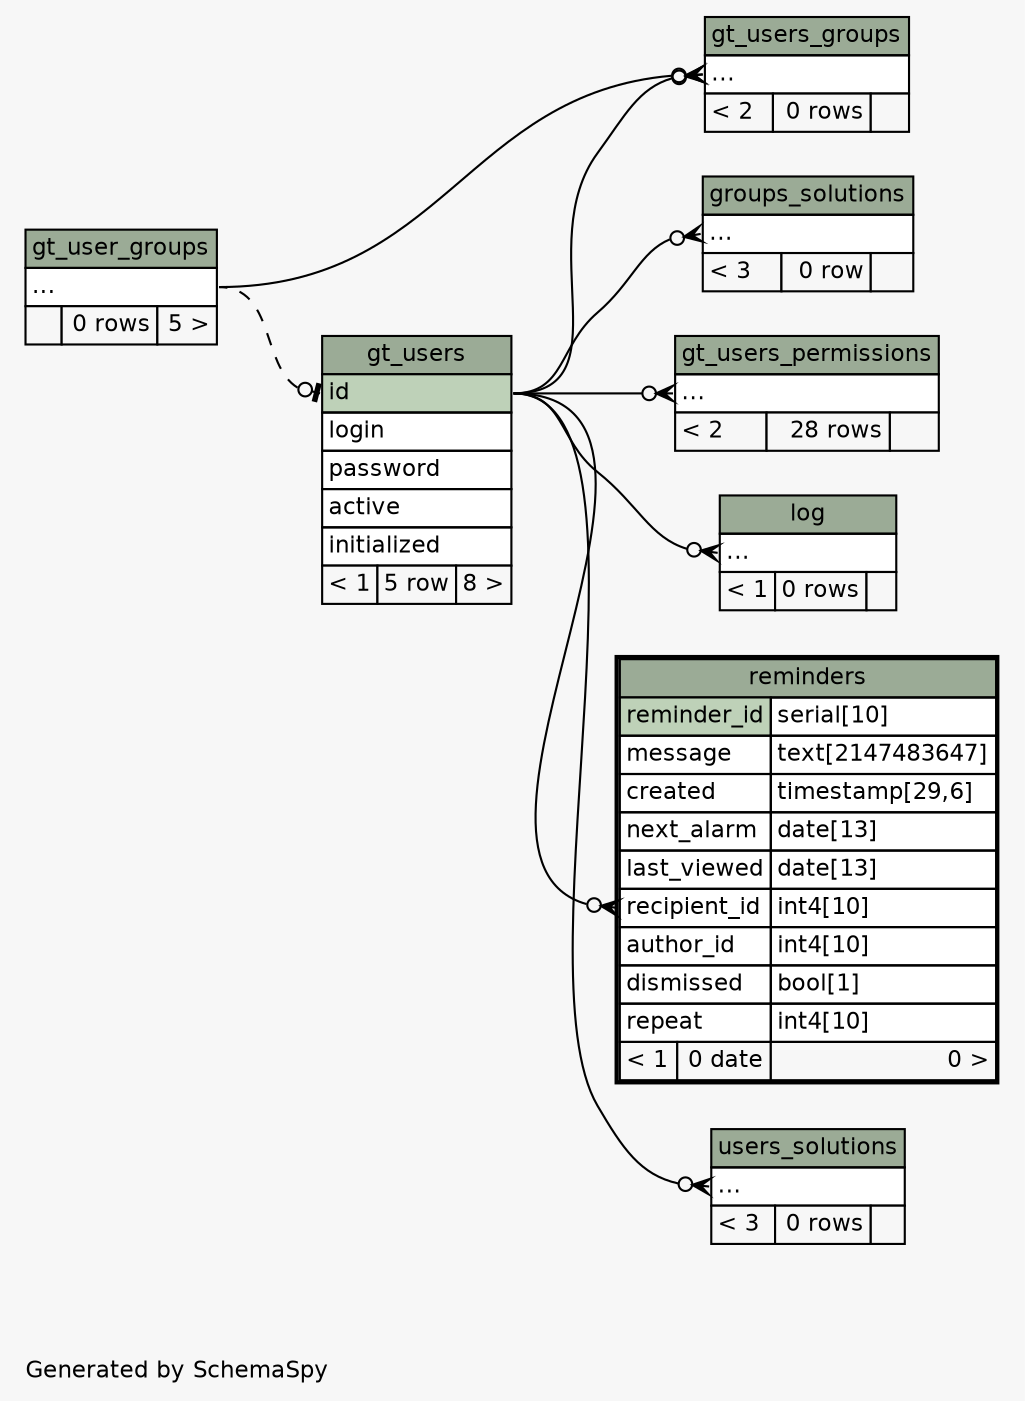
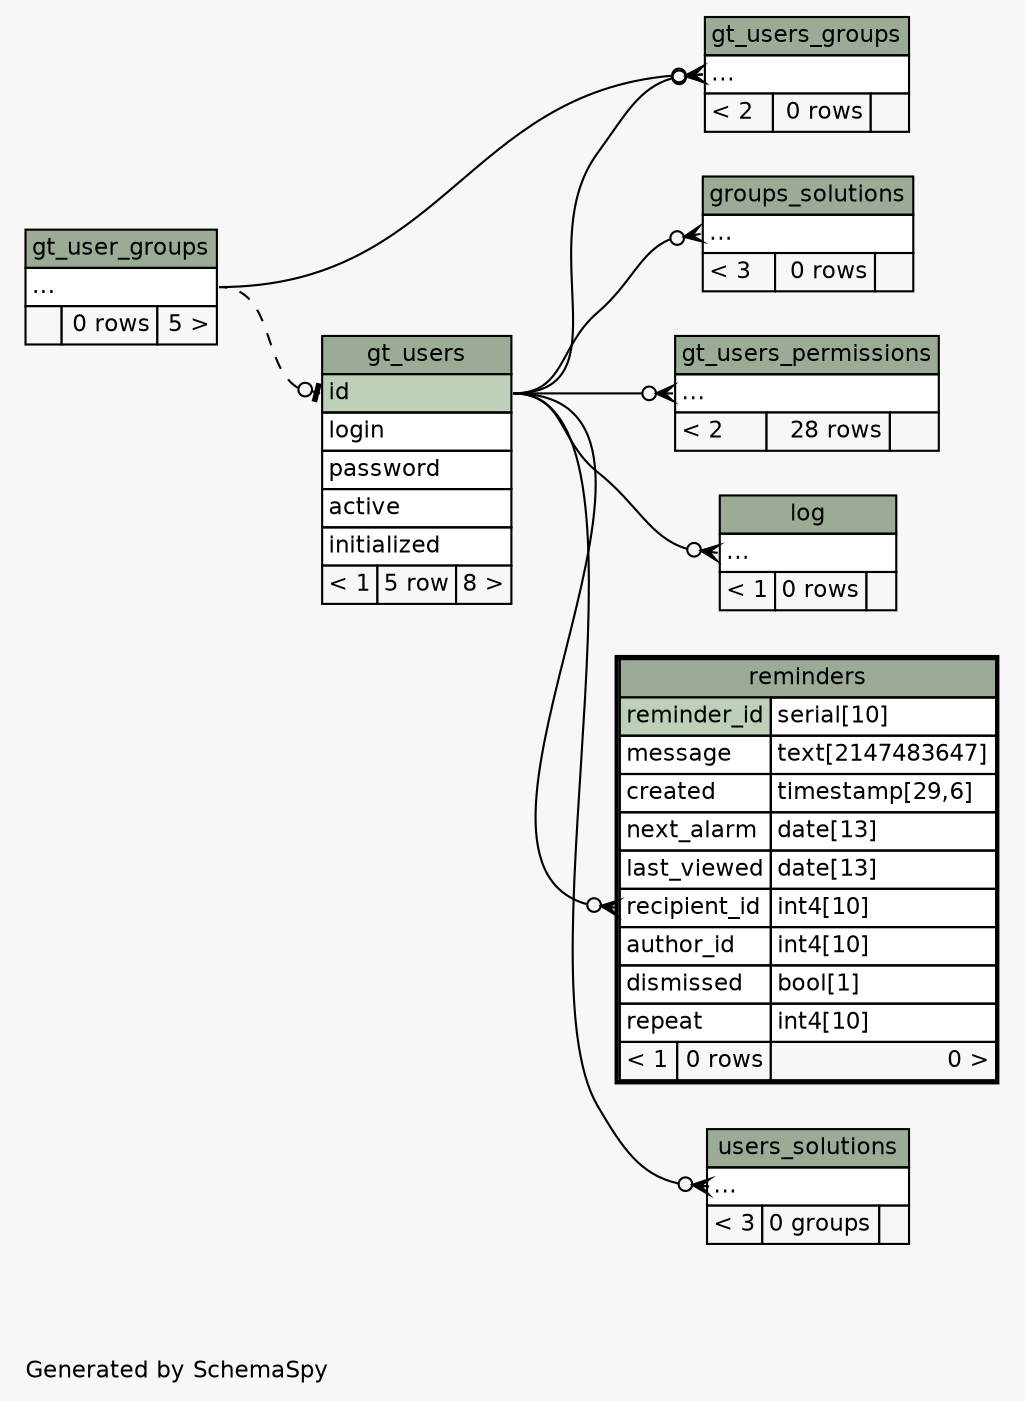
(831, 271) -> (829, 271)
(726, 1060) -> (725, 1060)
(825, 1224) -> (821, 1224)
